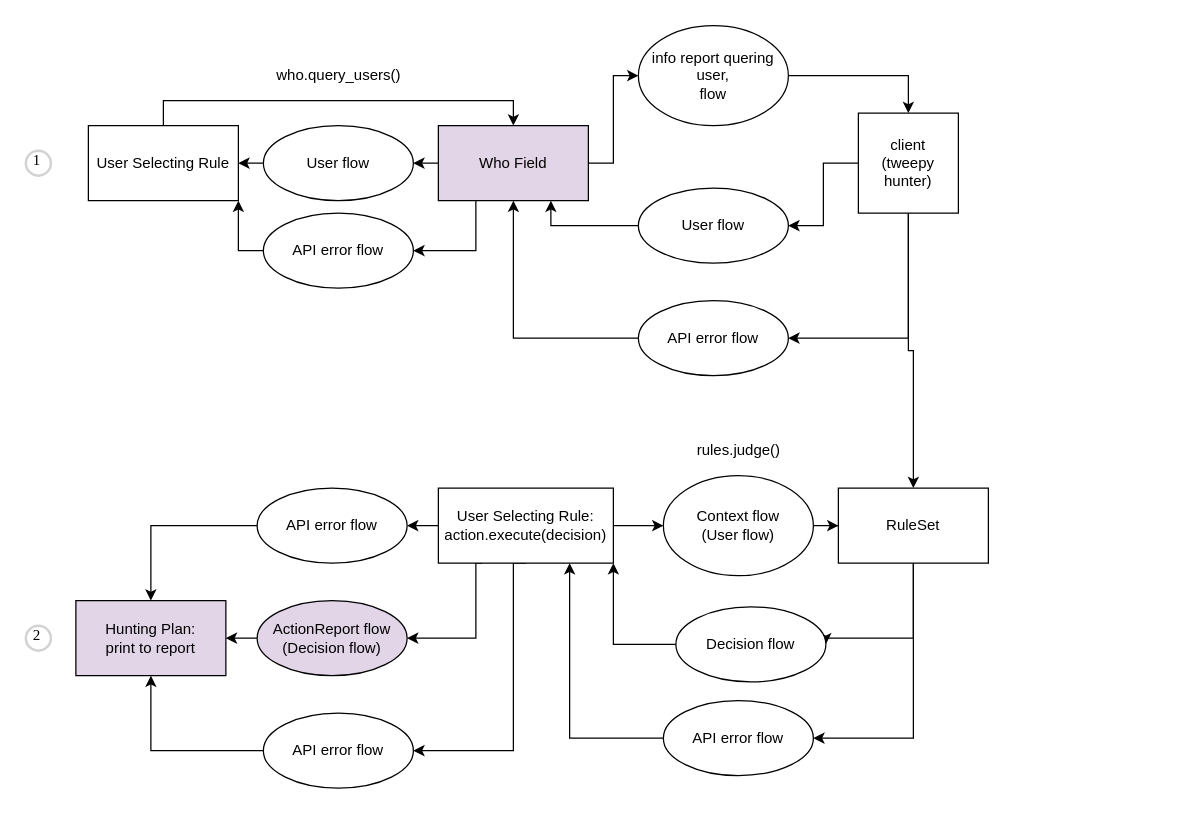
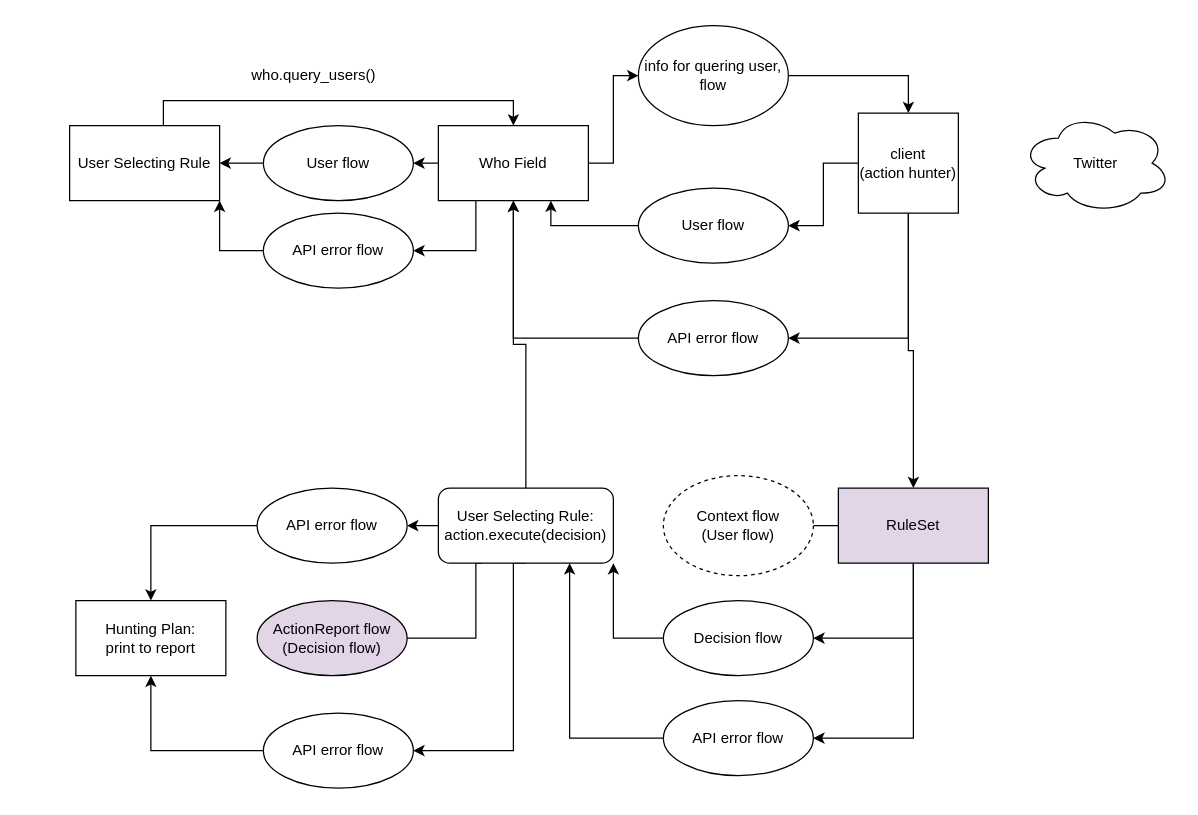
(338, 76) -> (313, 76)
(713, 76) -> (713, 76)
(38, 163) -> none
(163, 163) -> (144, 163)
(513, 163) -> (513, 163)
(908, 163) -> (908, 163)
none -> (1096, 163)
(738, 451) -> none
(526, 526) -> (526, 526)
(634, 526) -> (526, 409)
(738, 526) -> (738, 526)
(828, 526) -> (831, 526)
(913, 526) -> (913, 526)
(38, 638) -> none
(151, 638) -> (151, 638)
(237, 638) -> none
(417, 638) -> (413, 638)
(751, 644) -> (738, 638)
